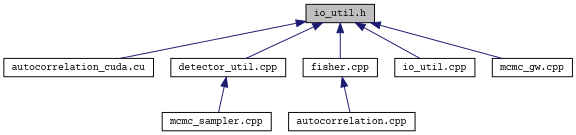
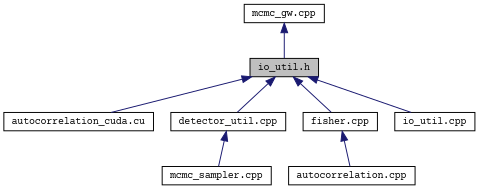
(441, 42) -> (284, 46)
